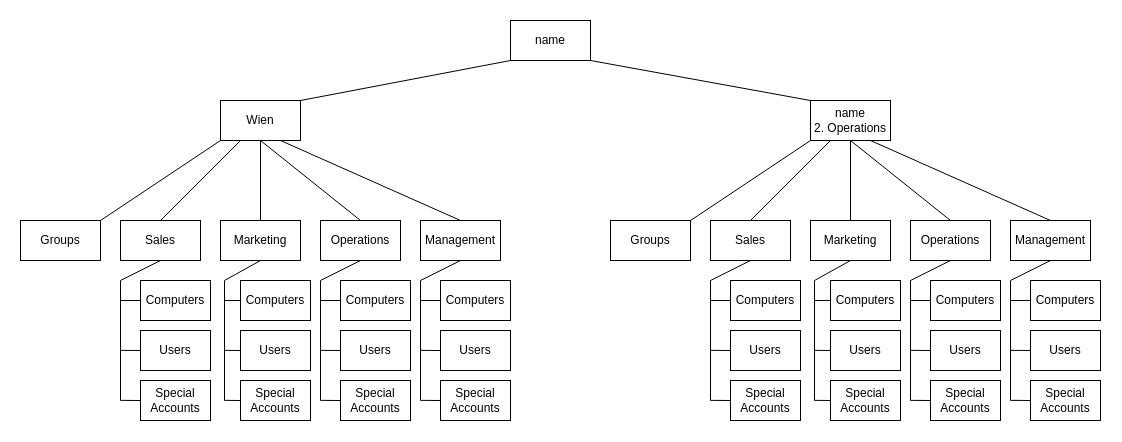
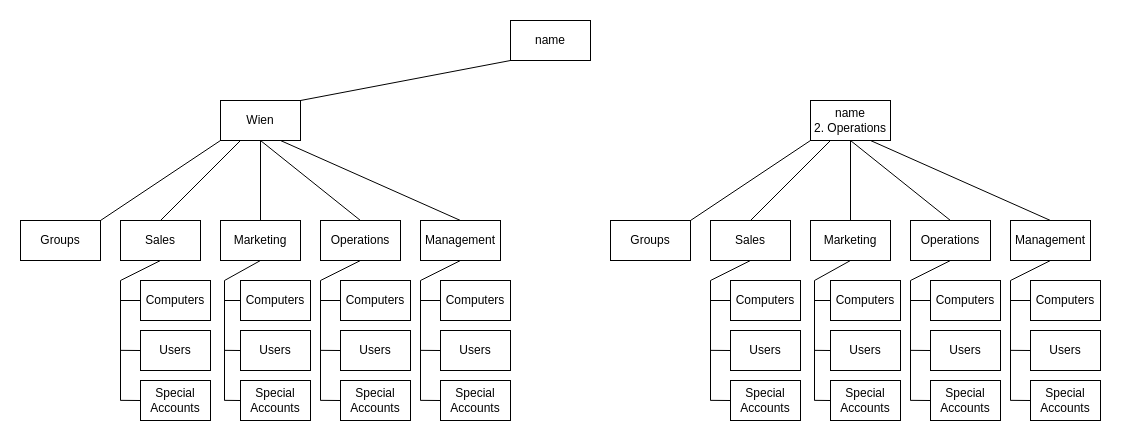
(701, 81) -> none
